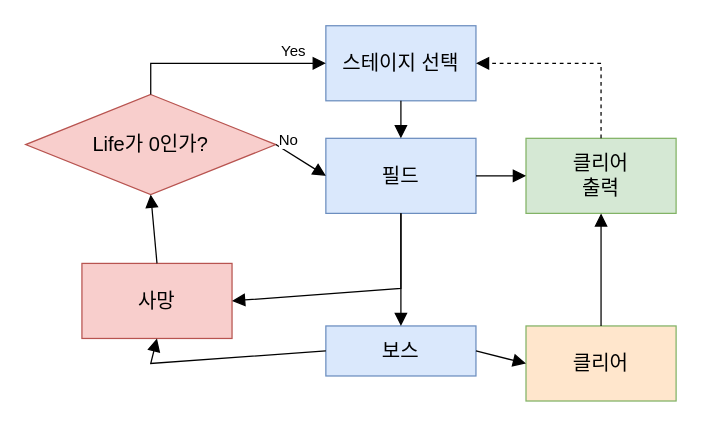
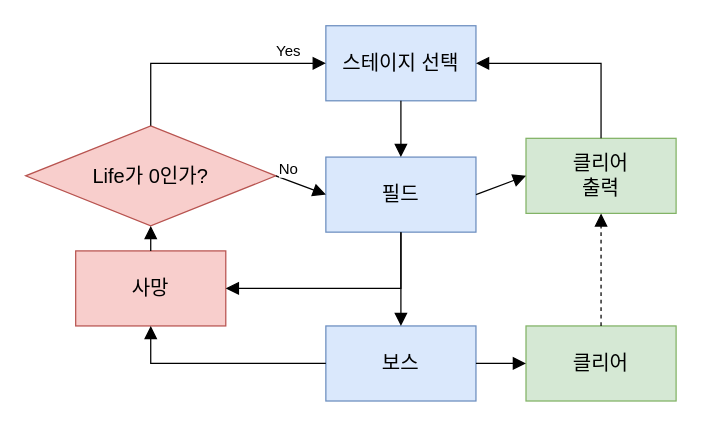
(581, 63) -> (581, 63)
(151, 144) -> (151, 176)
(401, 176) -> (401, 194)
(601, 275) -> (601, 275)
(157, 301) -> (151, 288)
(401, 351) -> (401, 363)
(601, 363) -> (601, 363)
